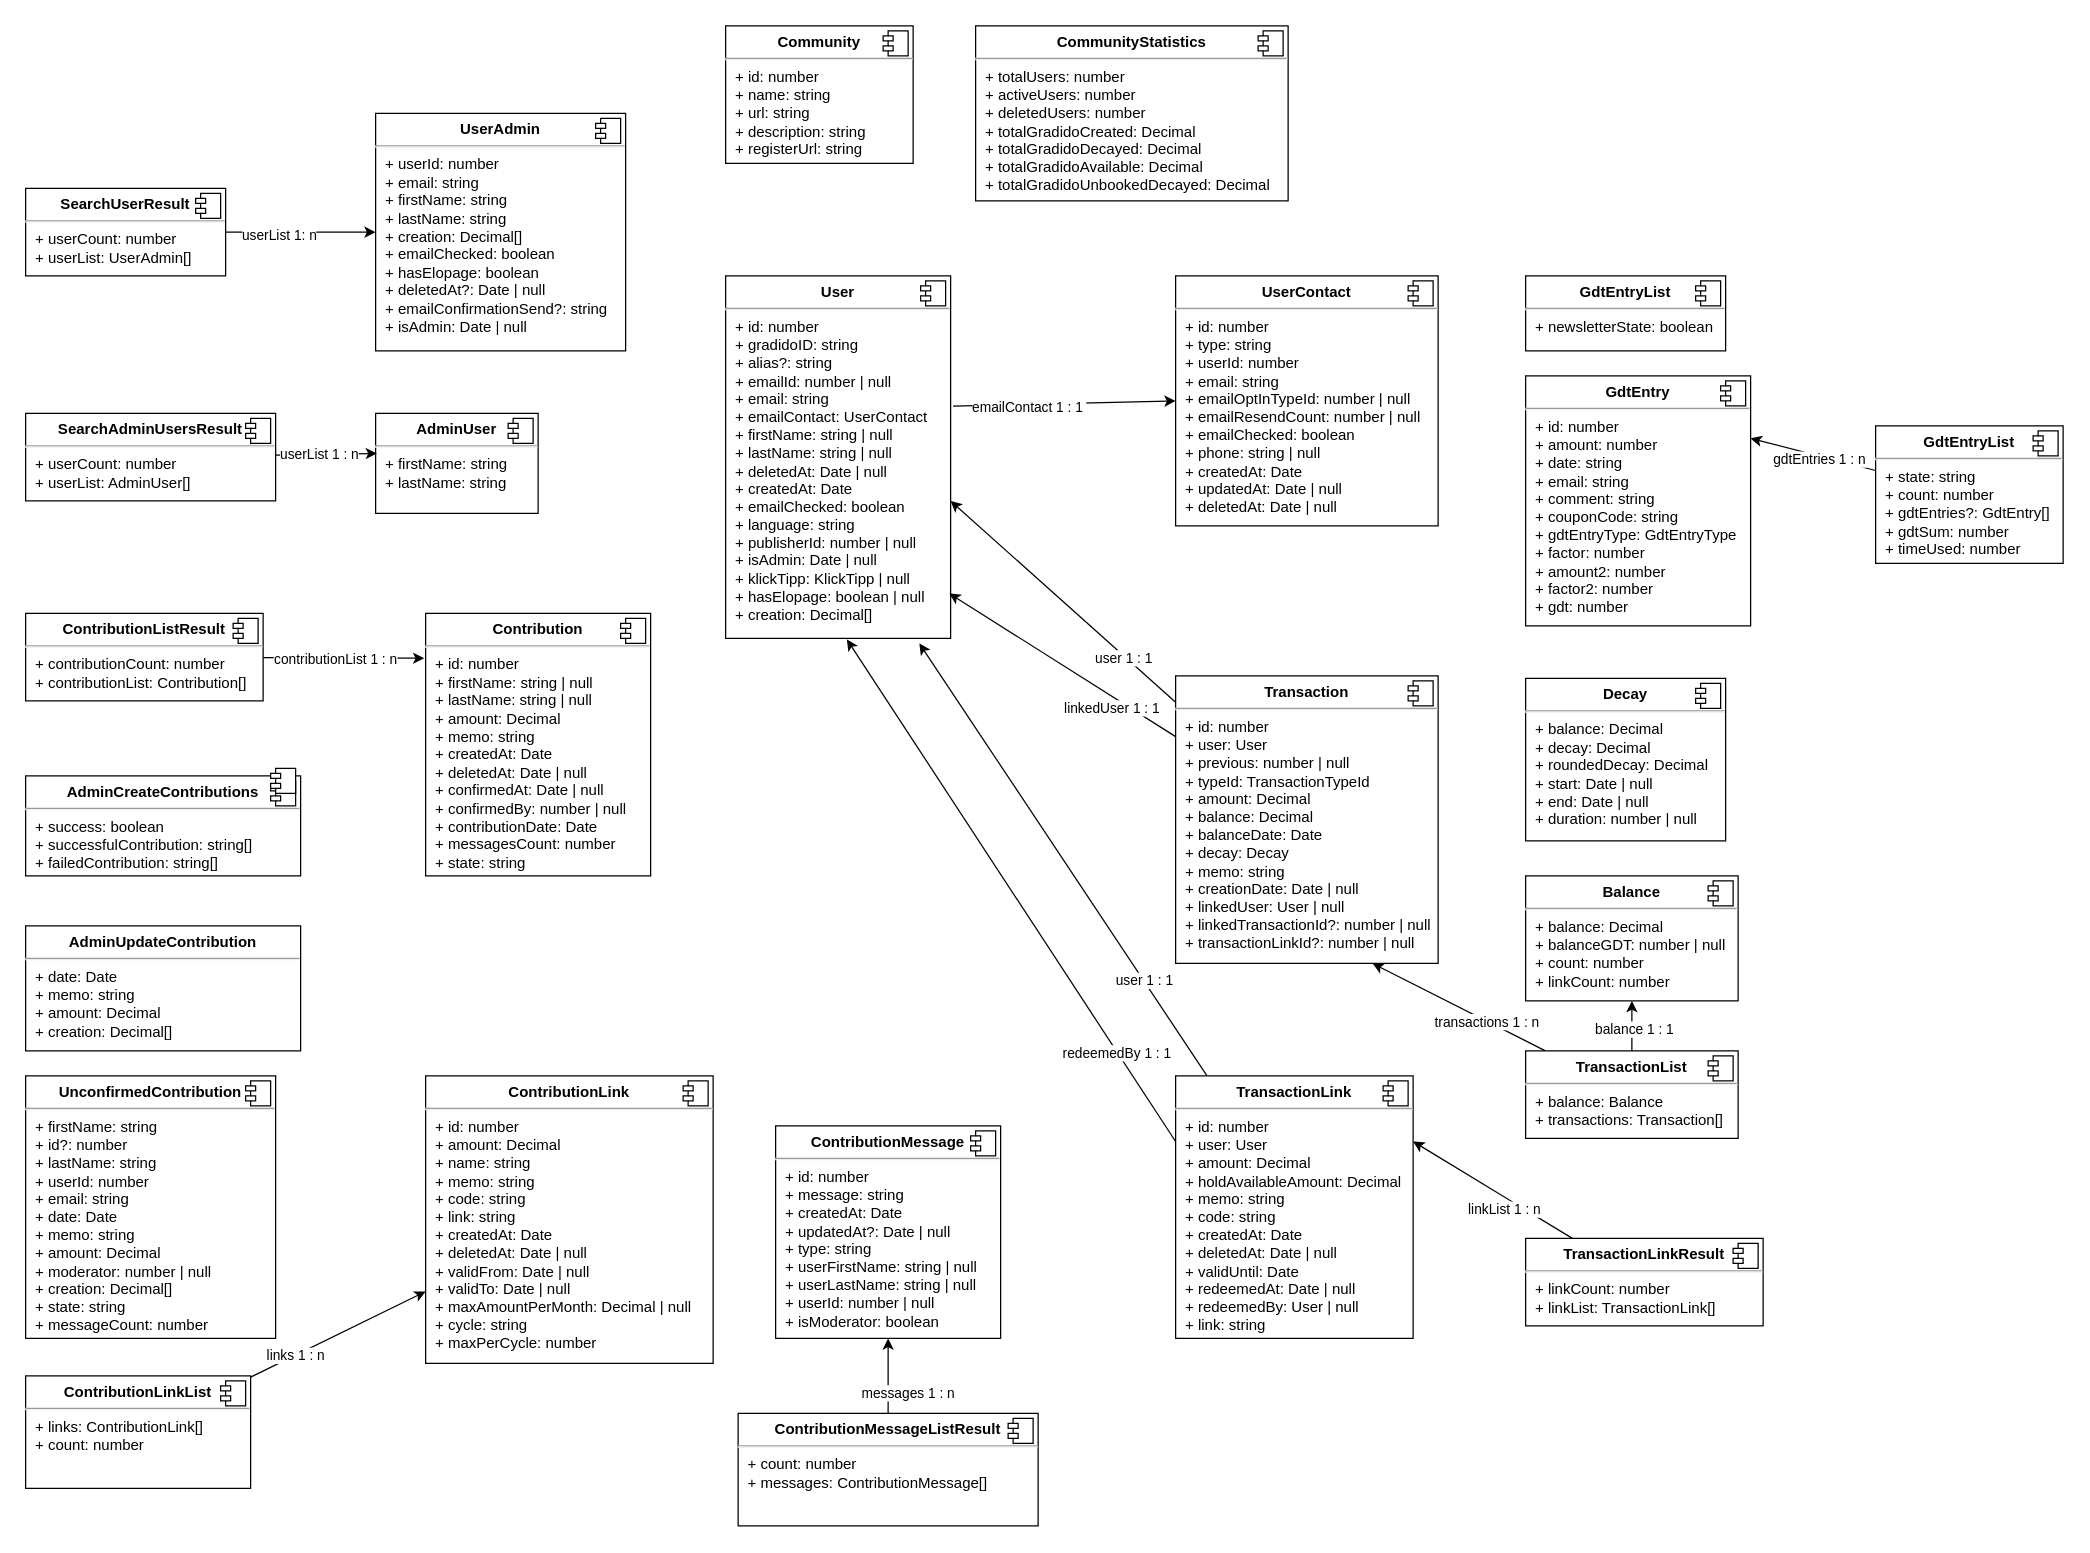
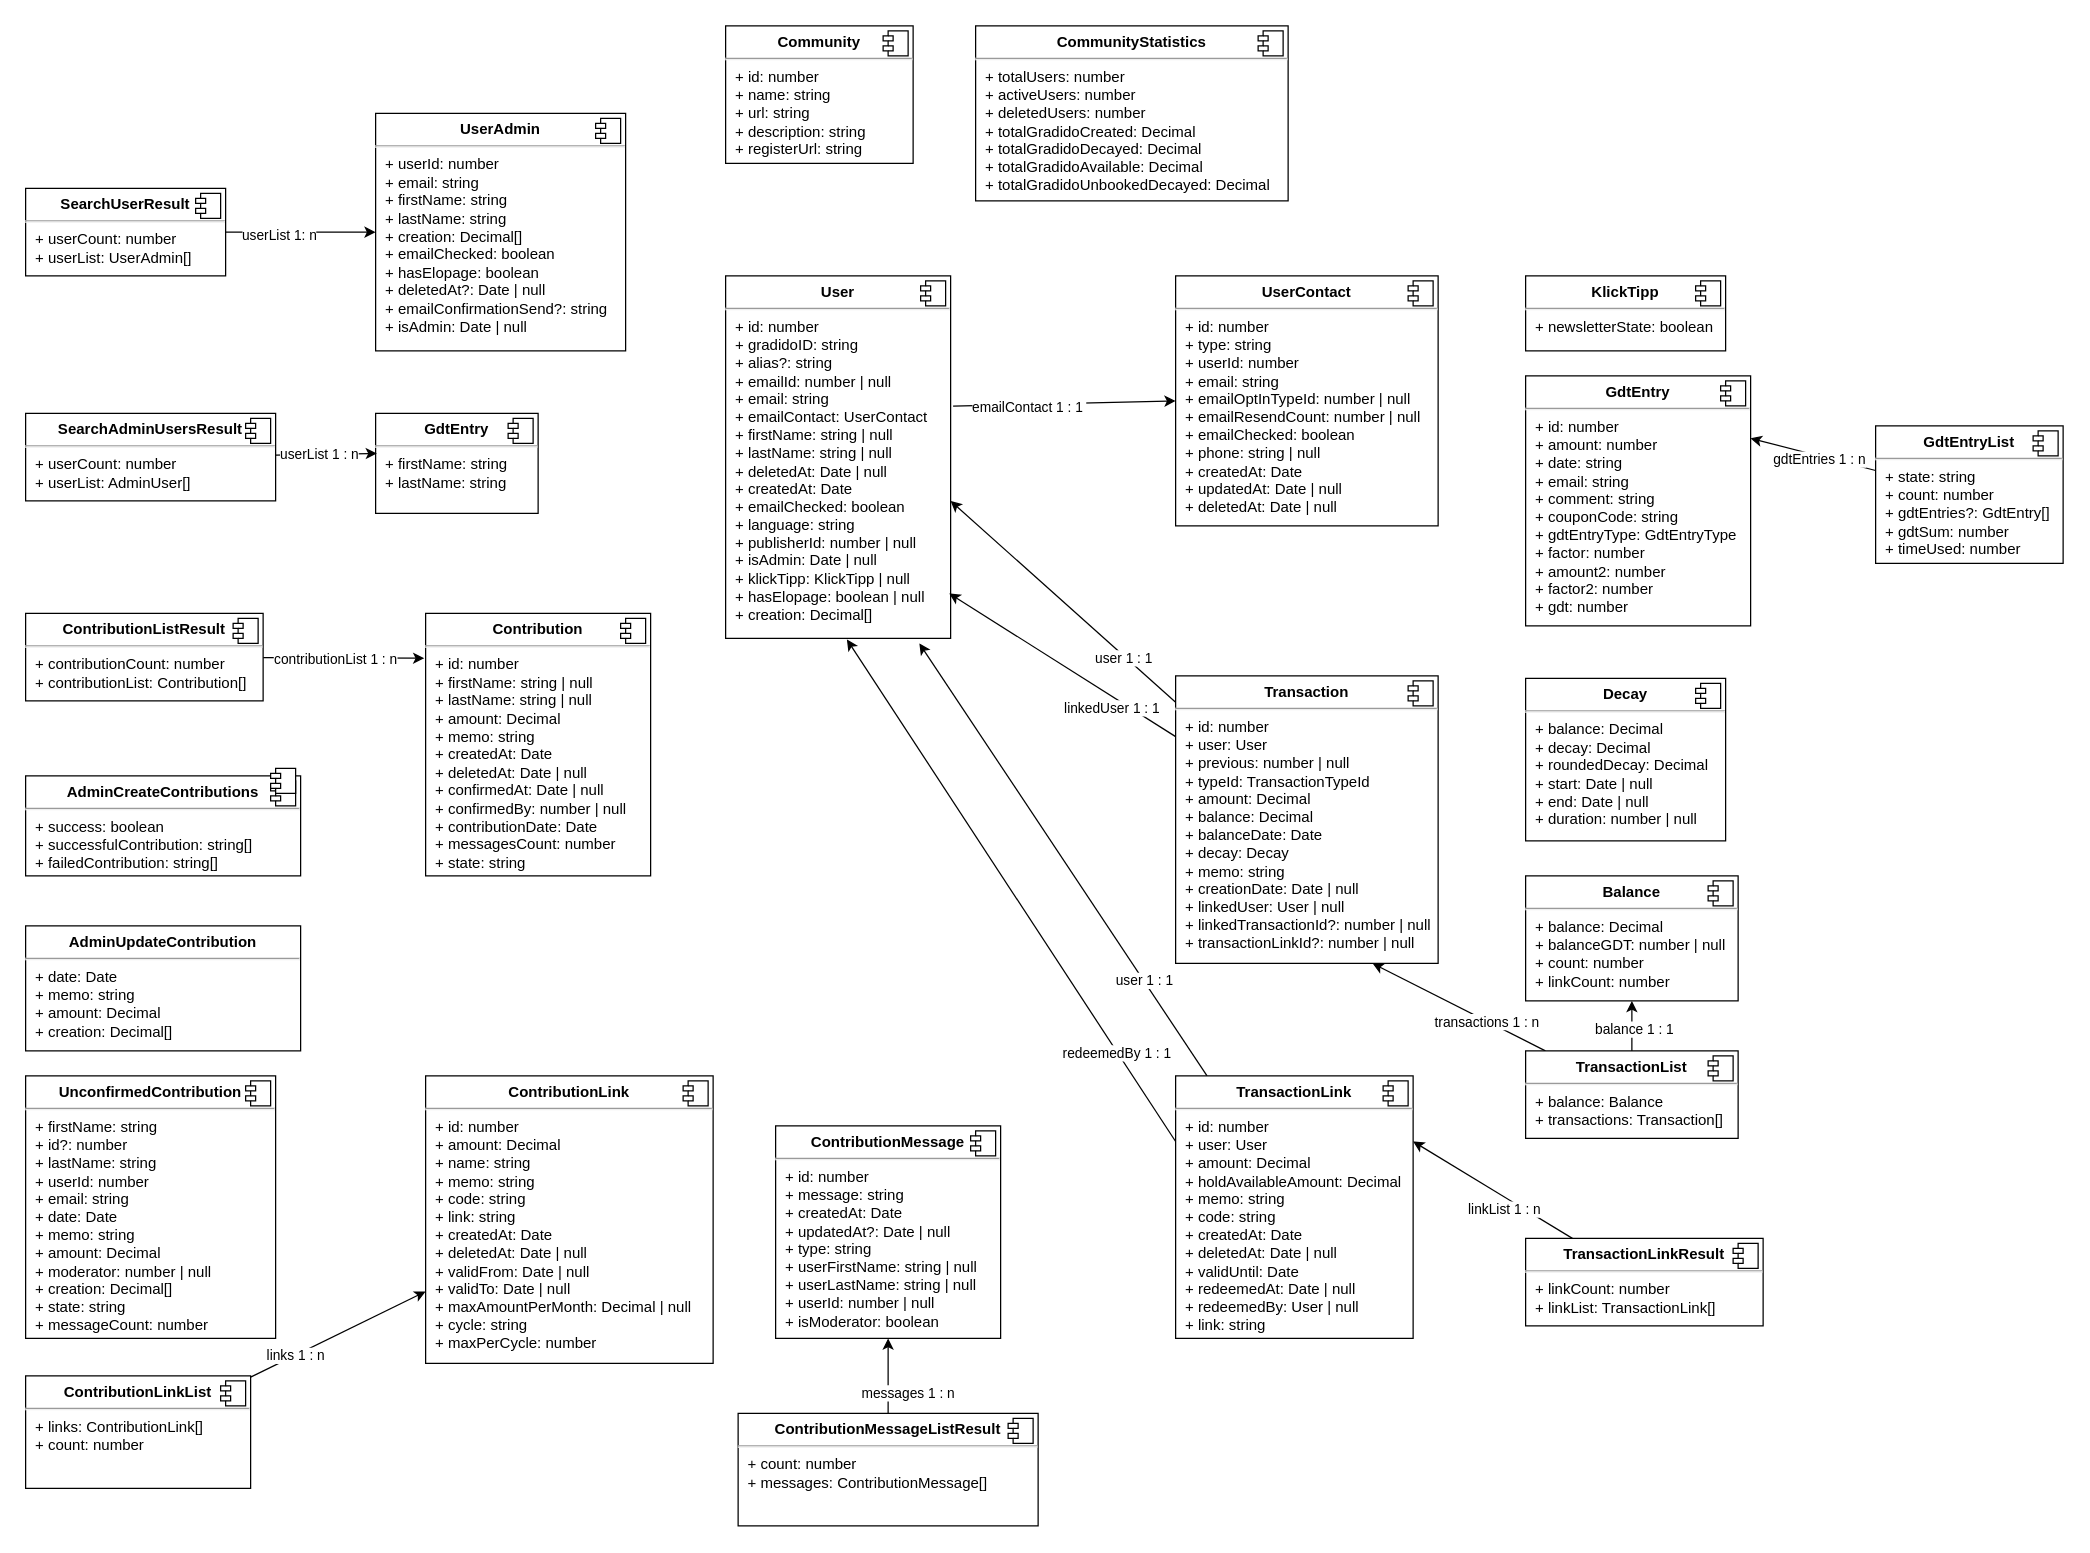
(1625, 276) -> (1625, 276)
(446, 413) -> (446, 413)
